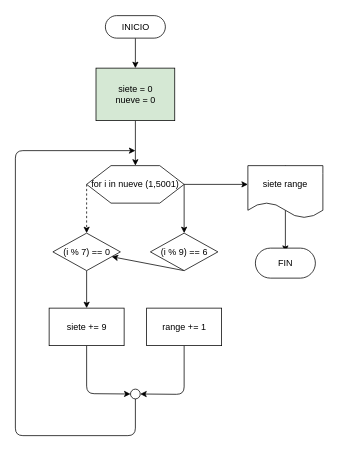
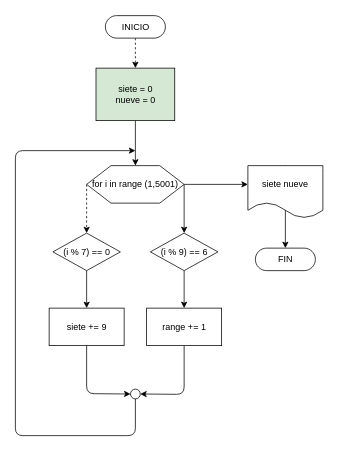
(135, 50) -> (135, 50)
(135, 184) -> (135, 184)
(285, 184) -> (285, 184)
(285, 263) -> (285, 259)
(150, 264) -> (184, 301)
